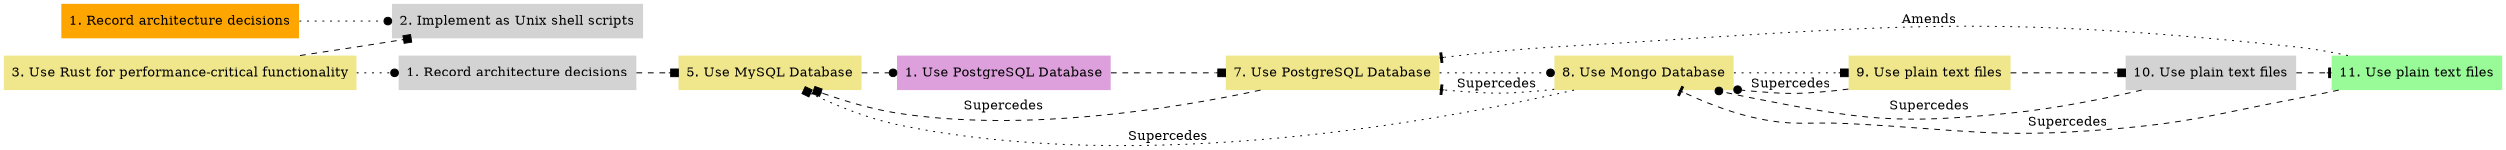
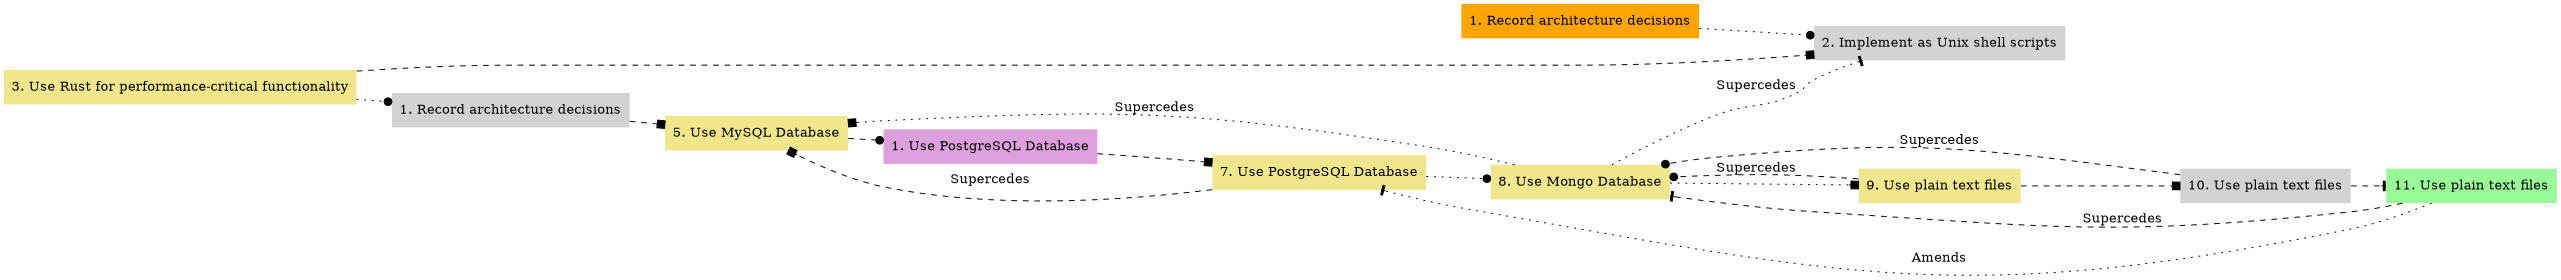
(1499, 93) -> (1734, 110)
